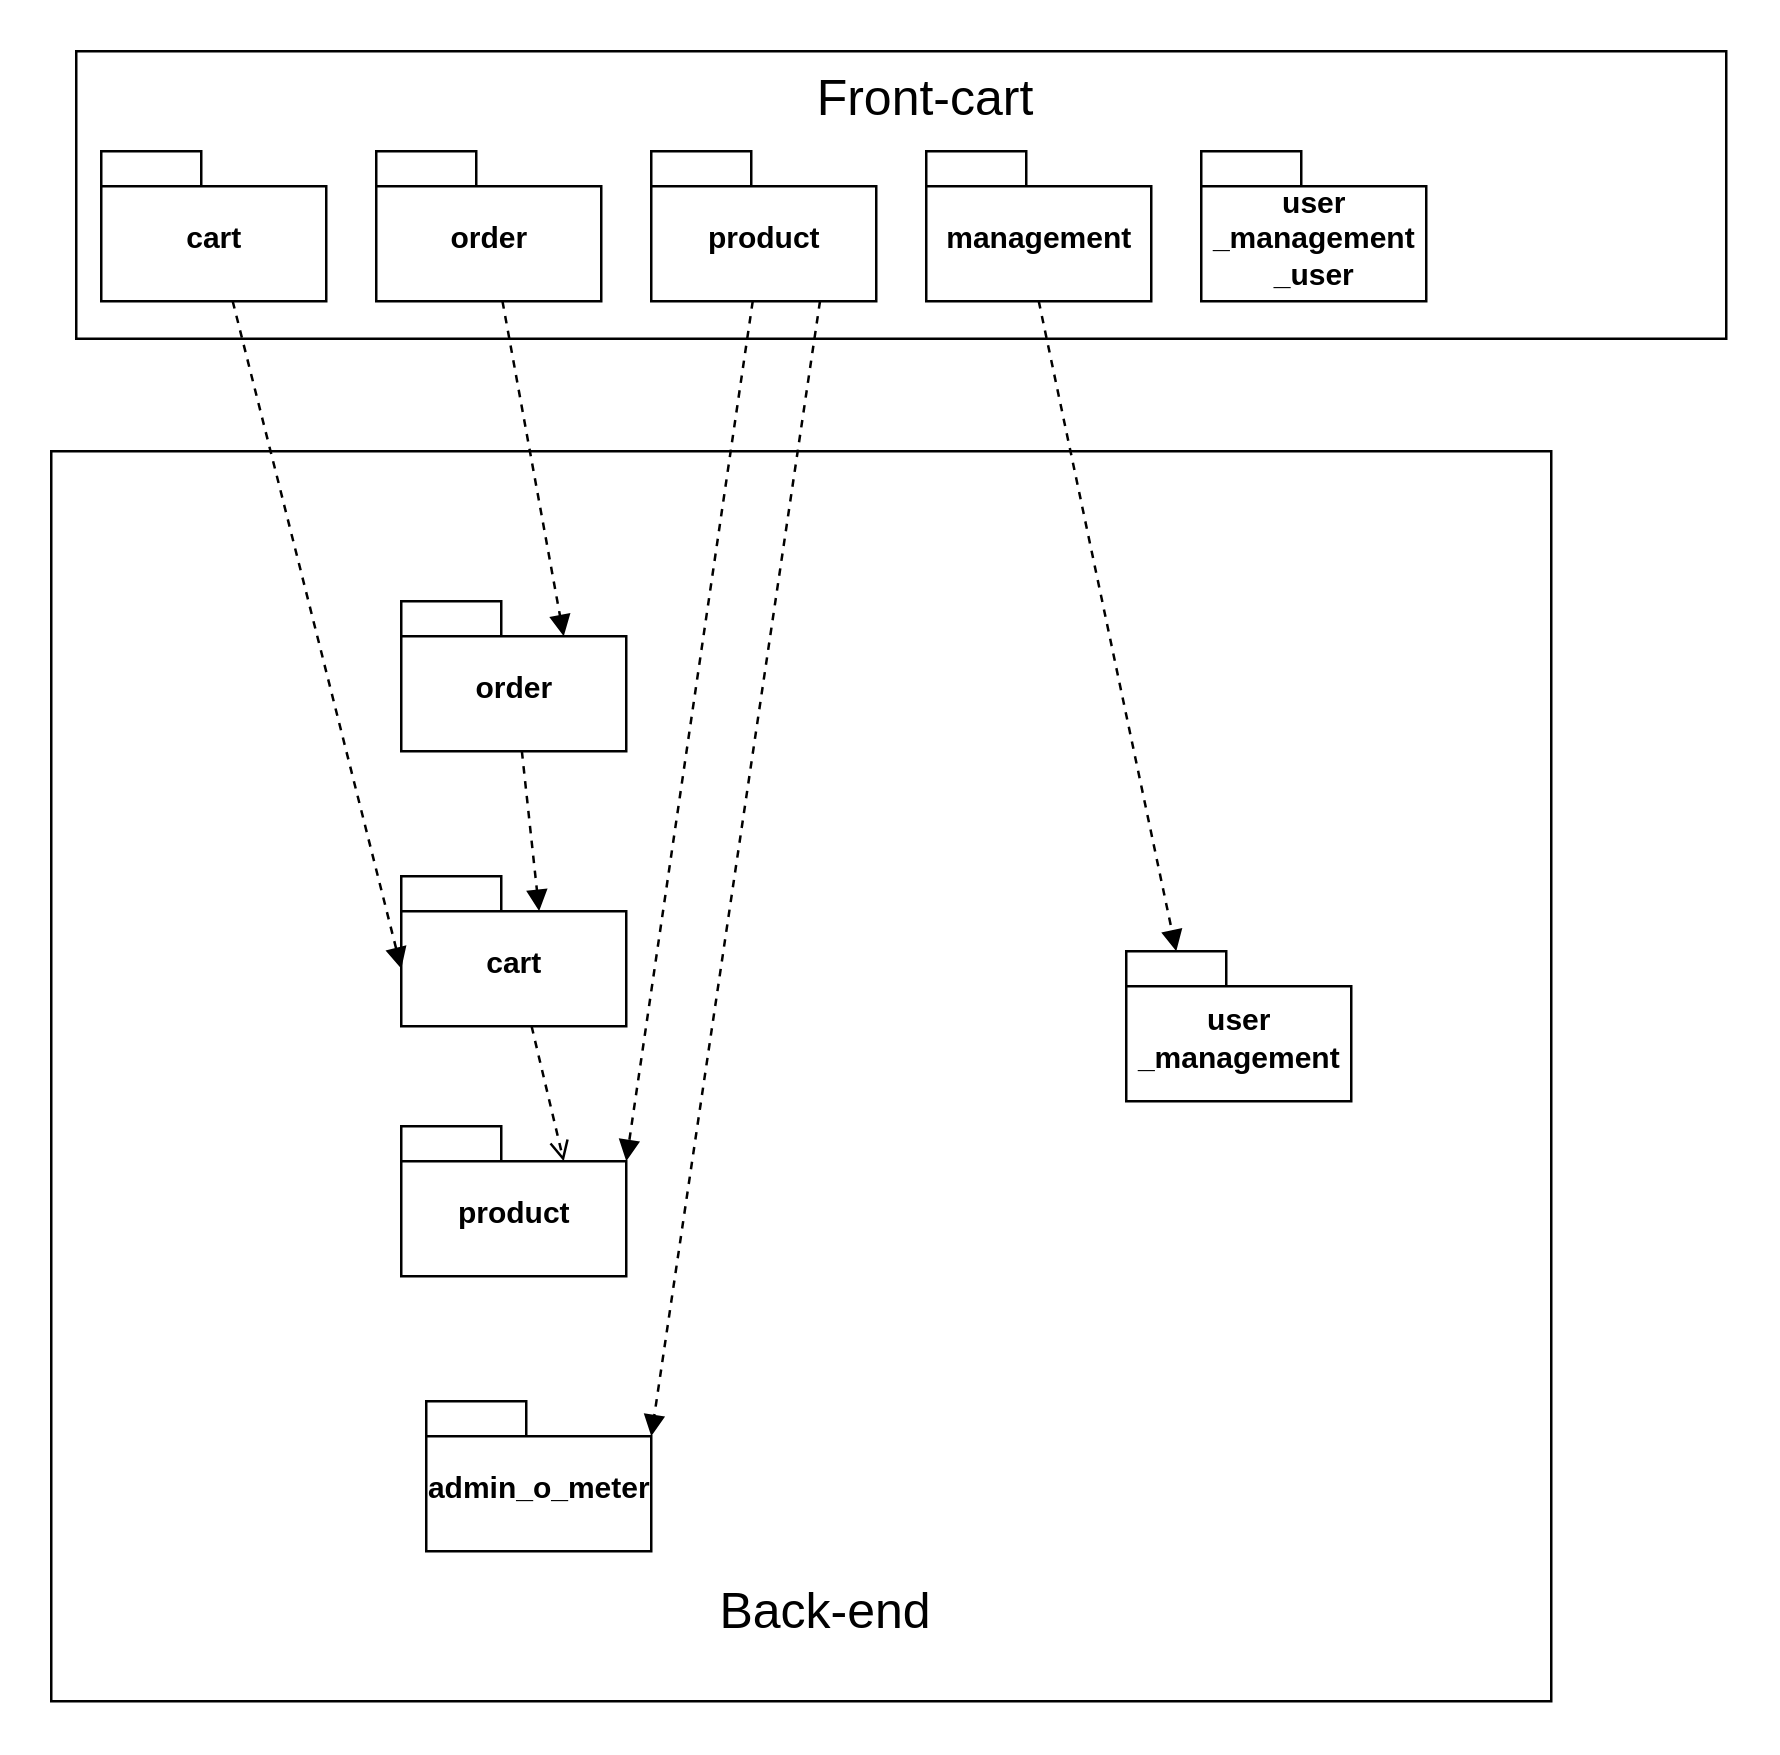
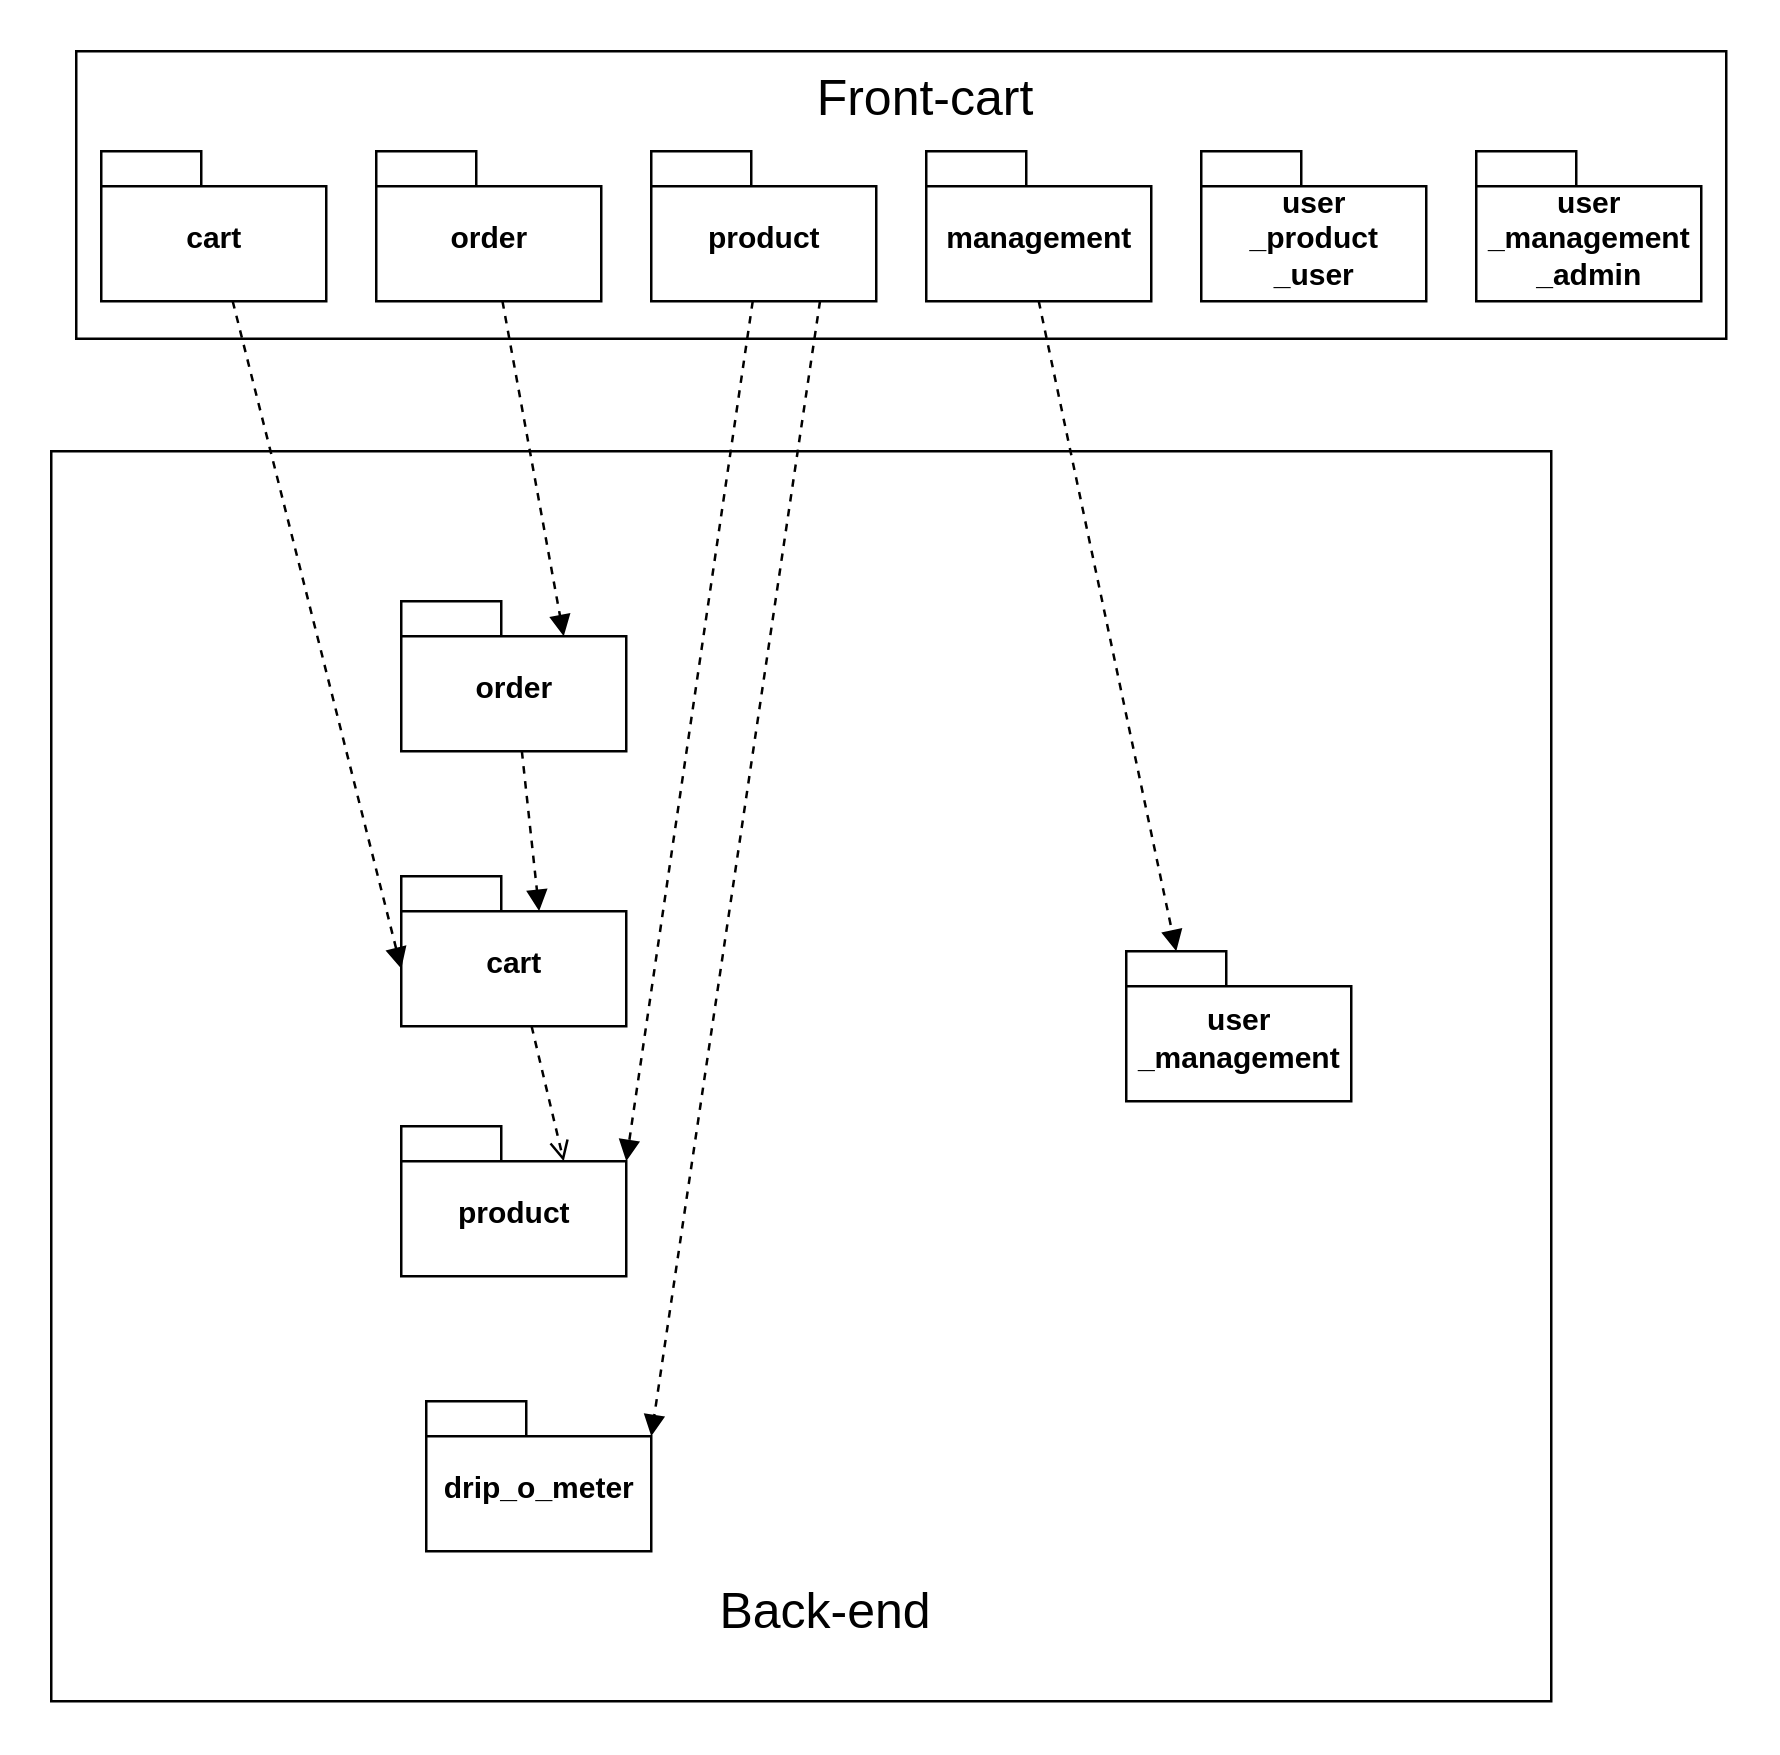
none -> (1589, 226)
(1315, 239) -> (1315, 239)
(540, 1489) -> (540, 1489)
